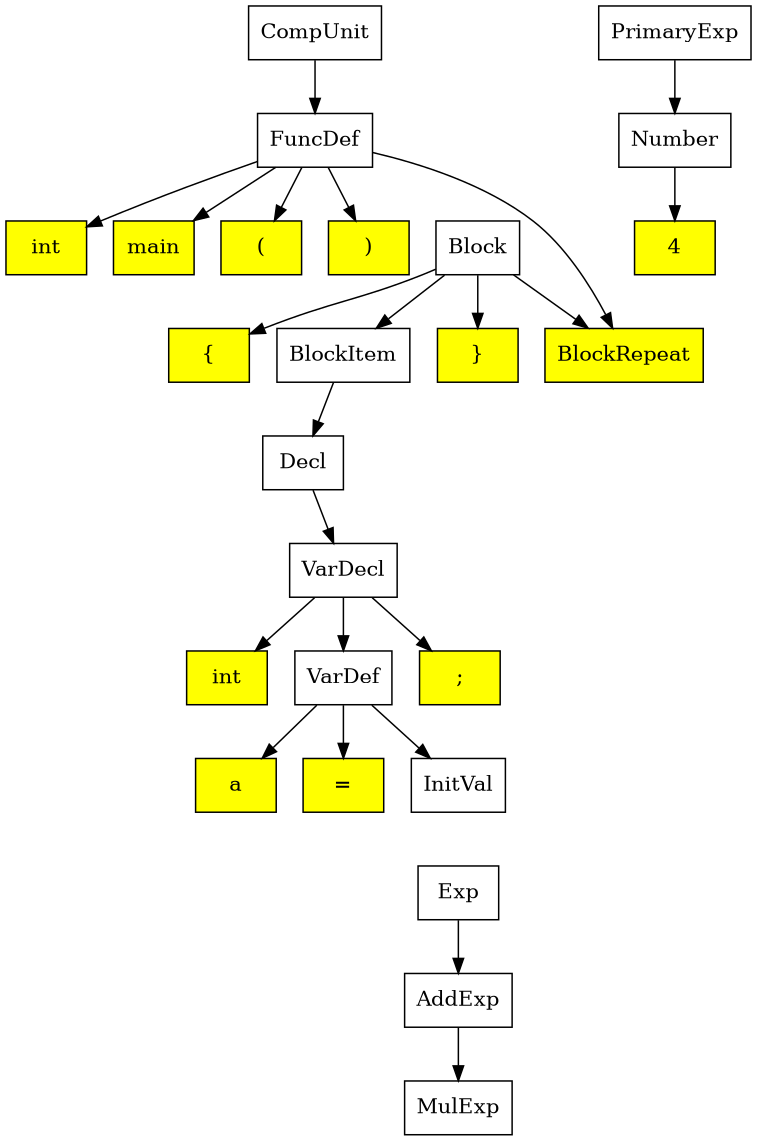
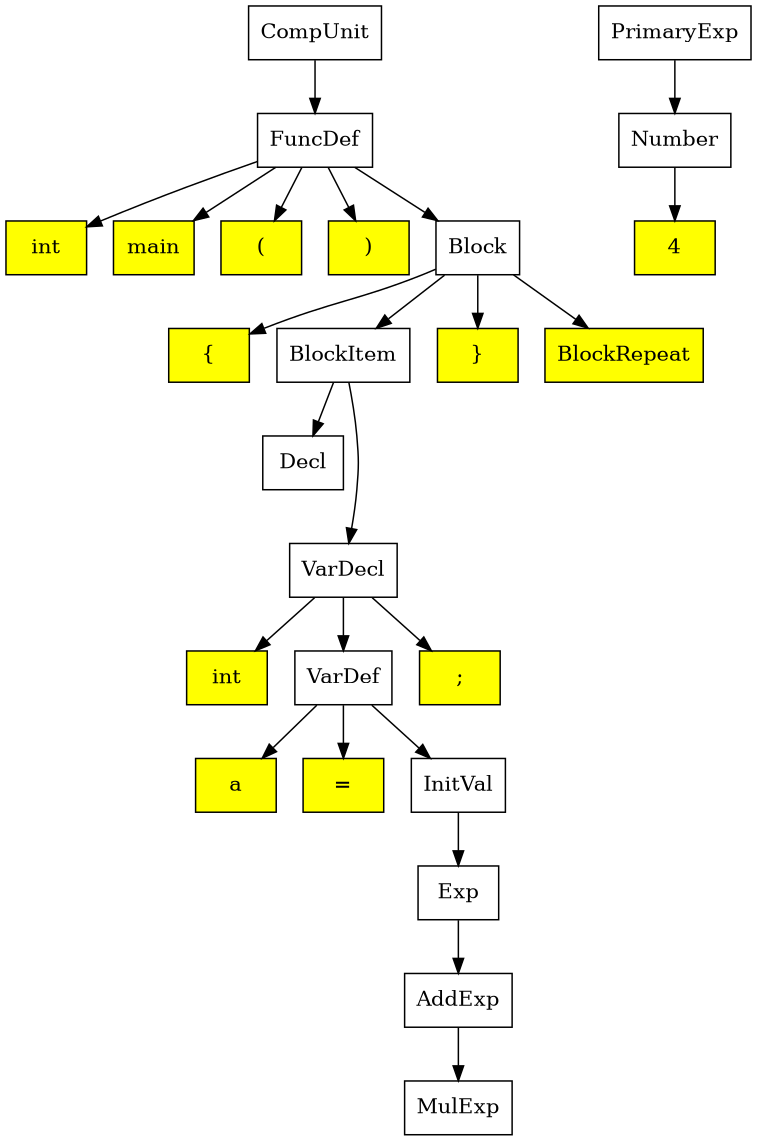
(510, 205) -> (390, 190)
(321, 510) -> (358, 455)
none -> (458, 832)
